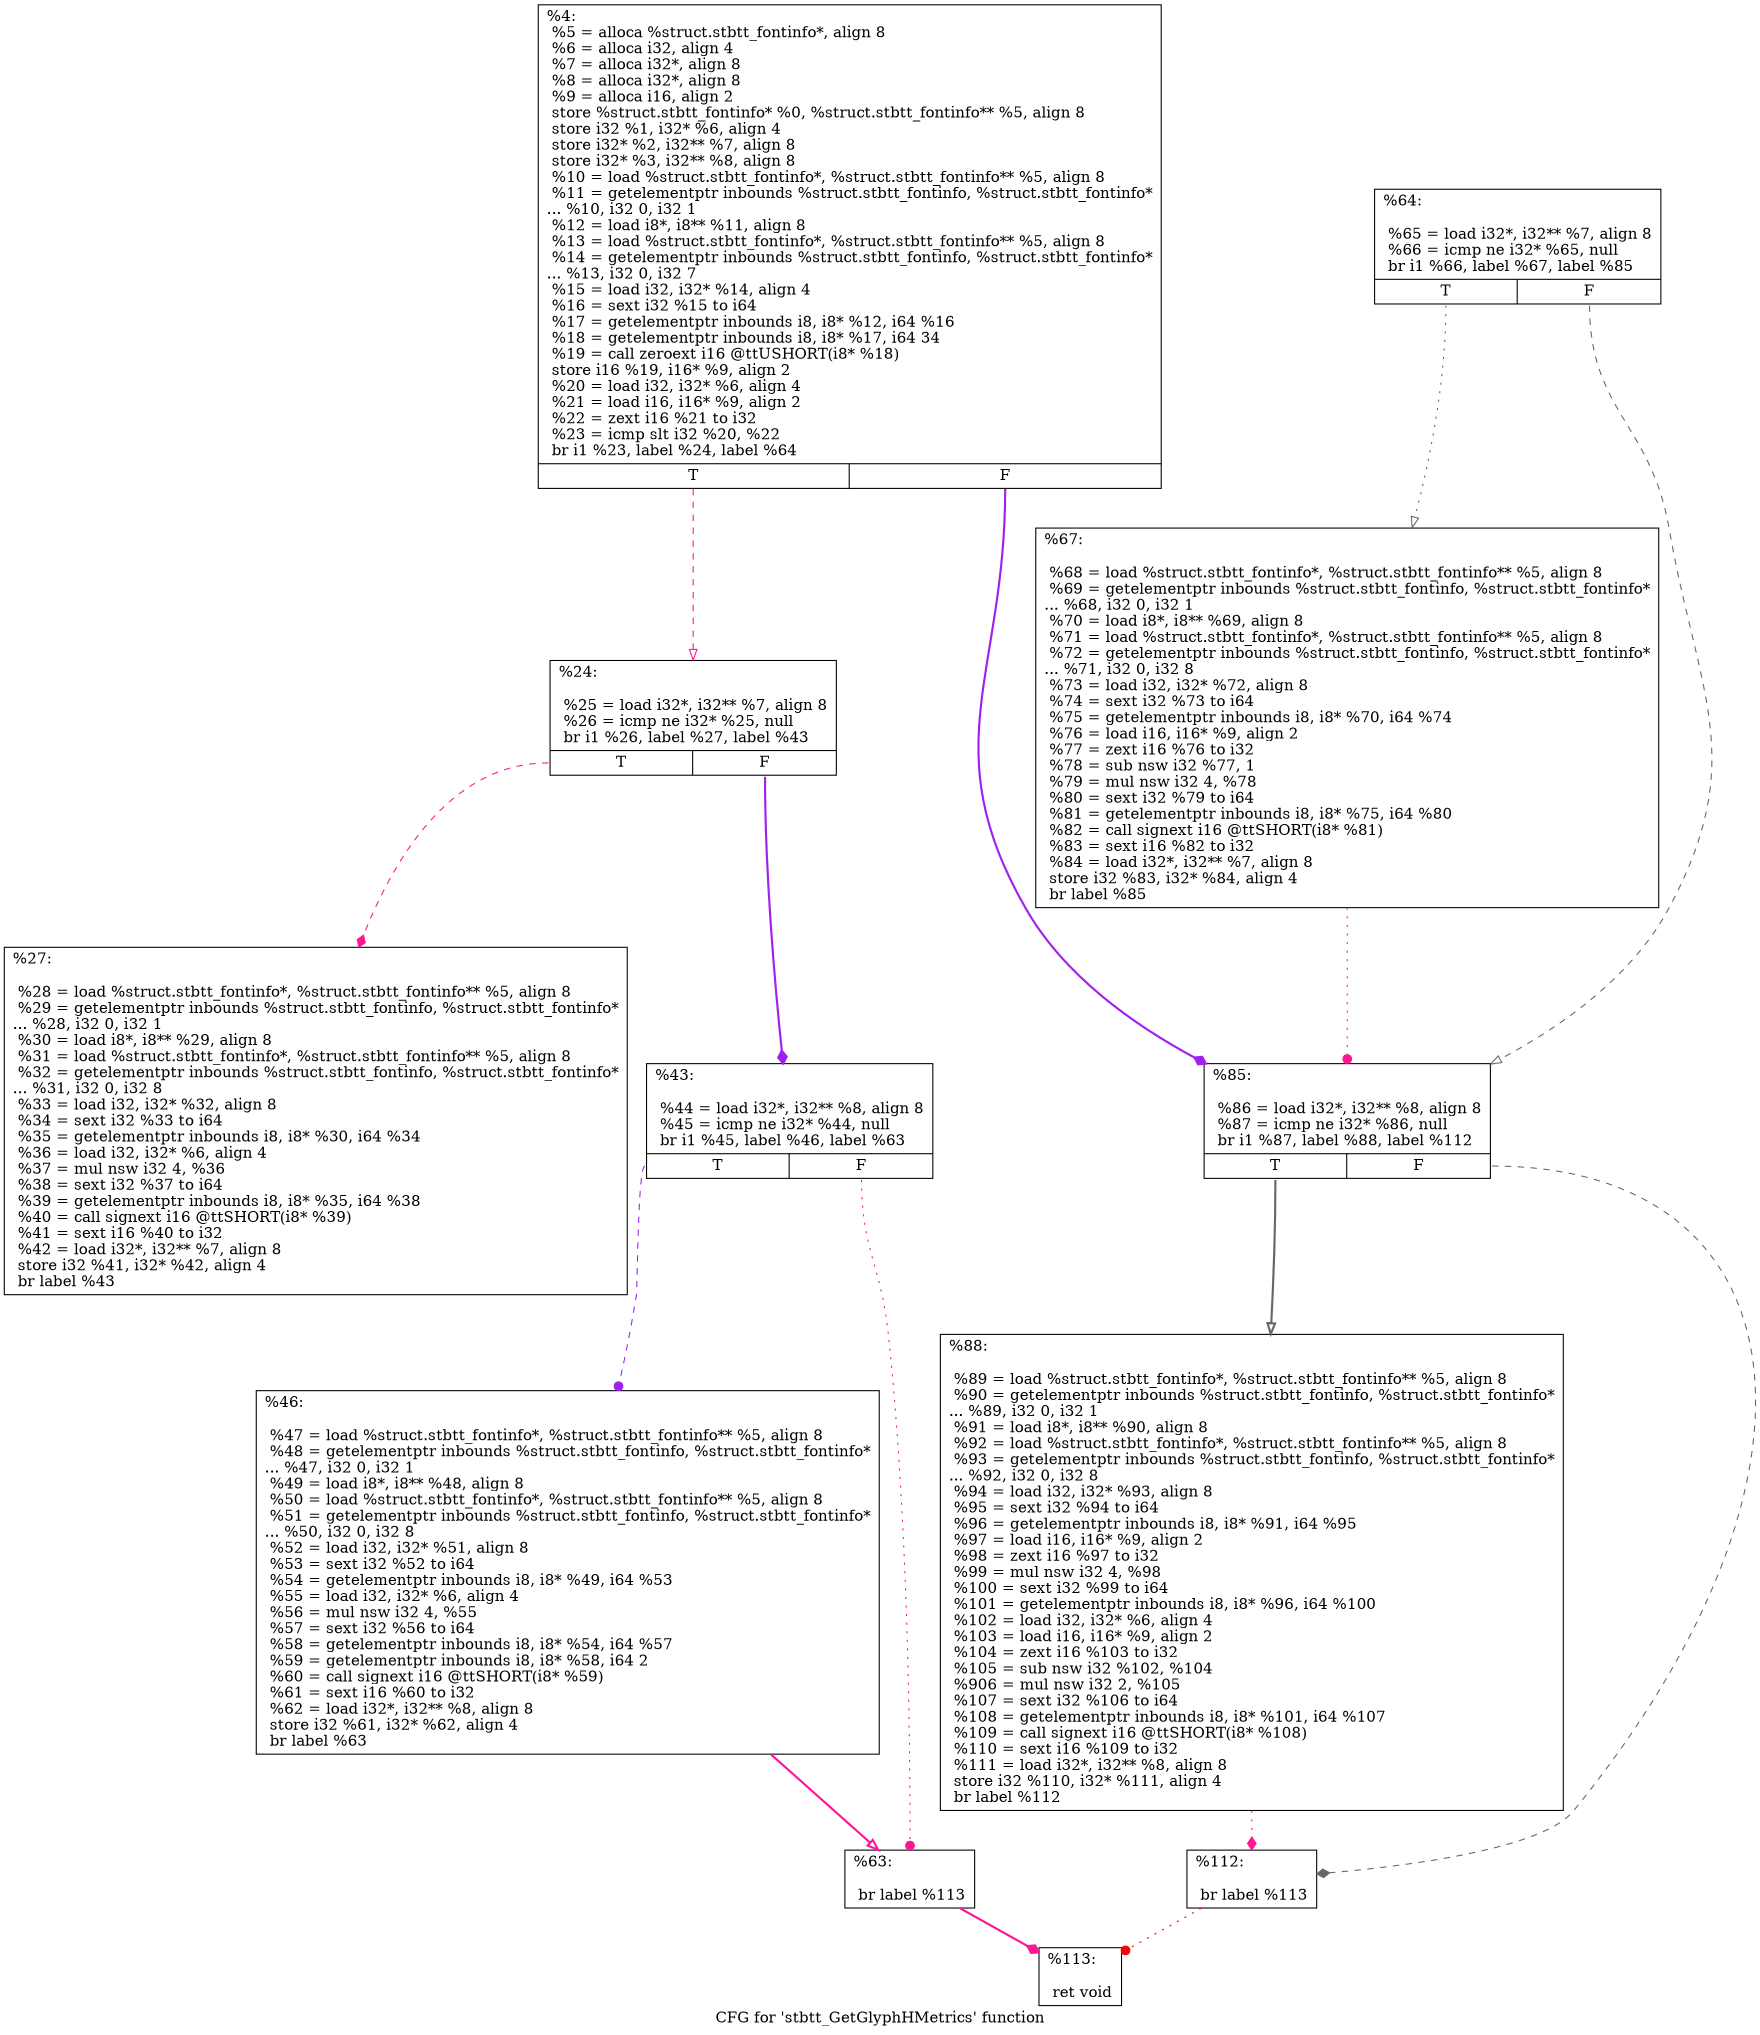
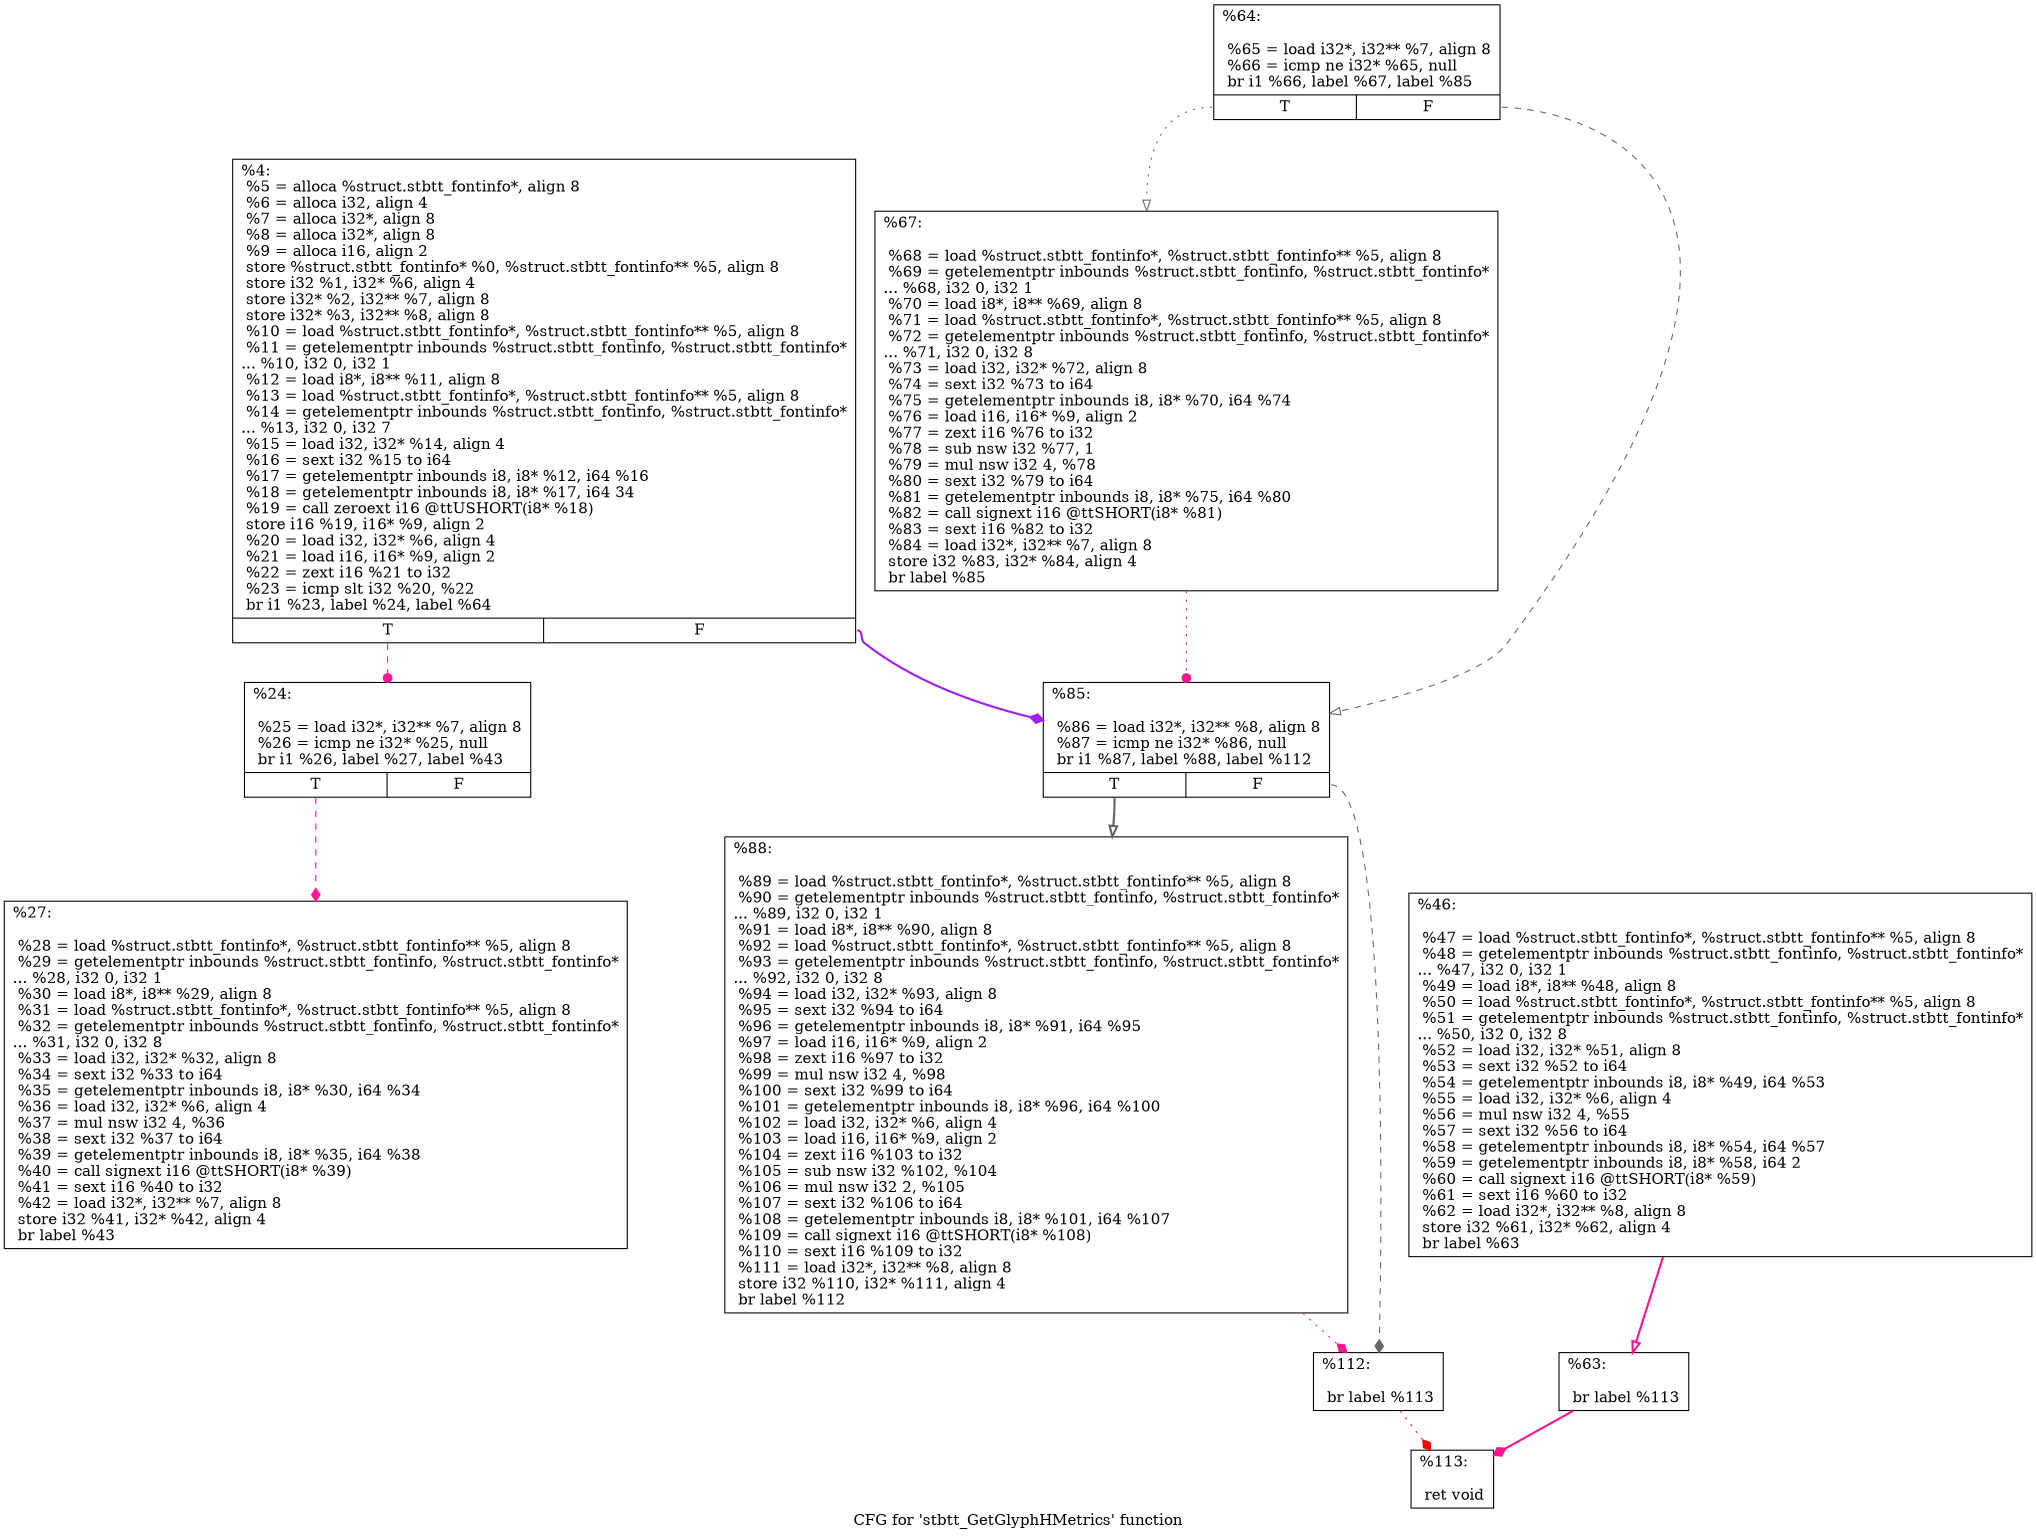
(693, 569) -> (388, 658)
(790, 1121) -> none
(1065, 1685) -> (850, 1187)
(1165, 1928) -> (1411, 1425)
